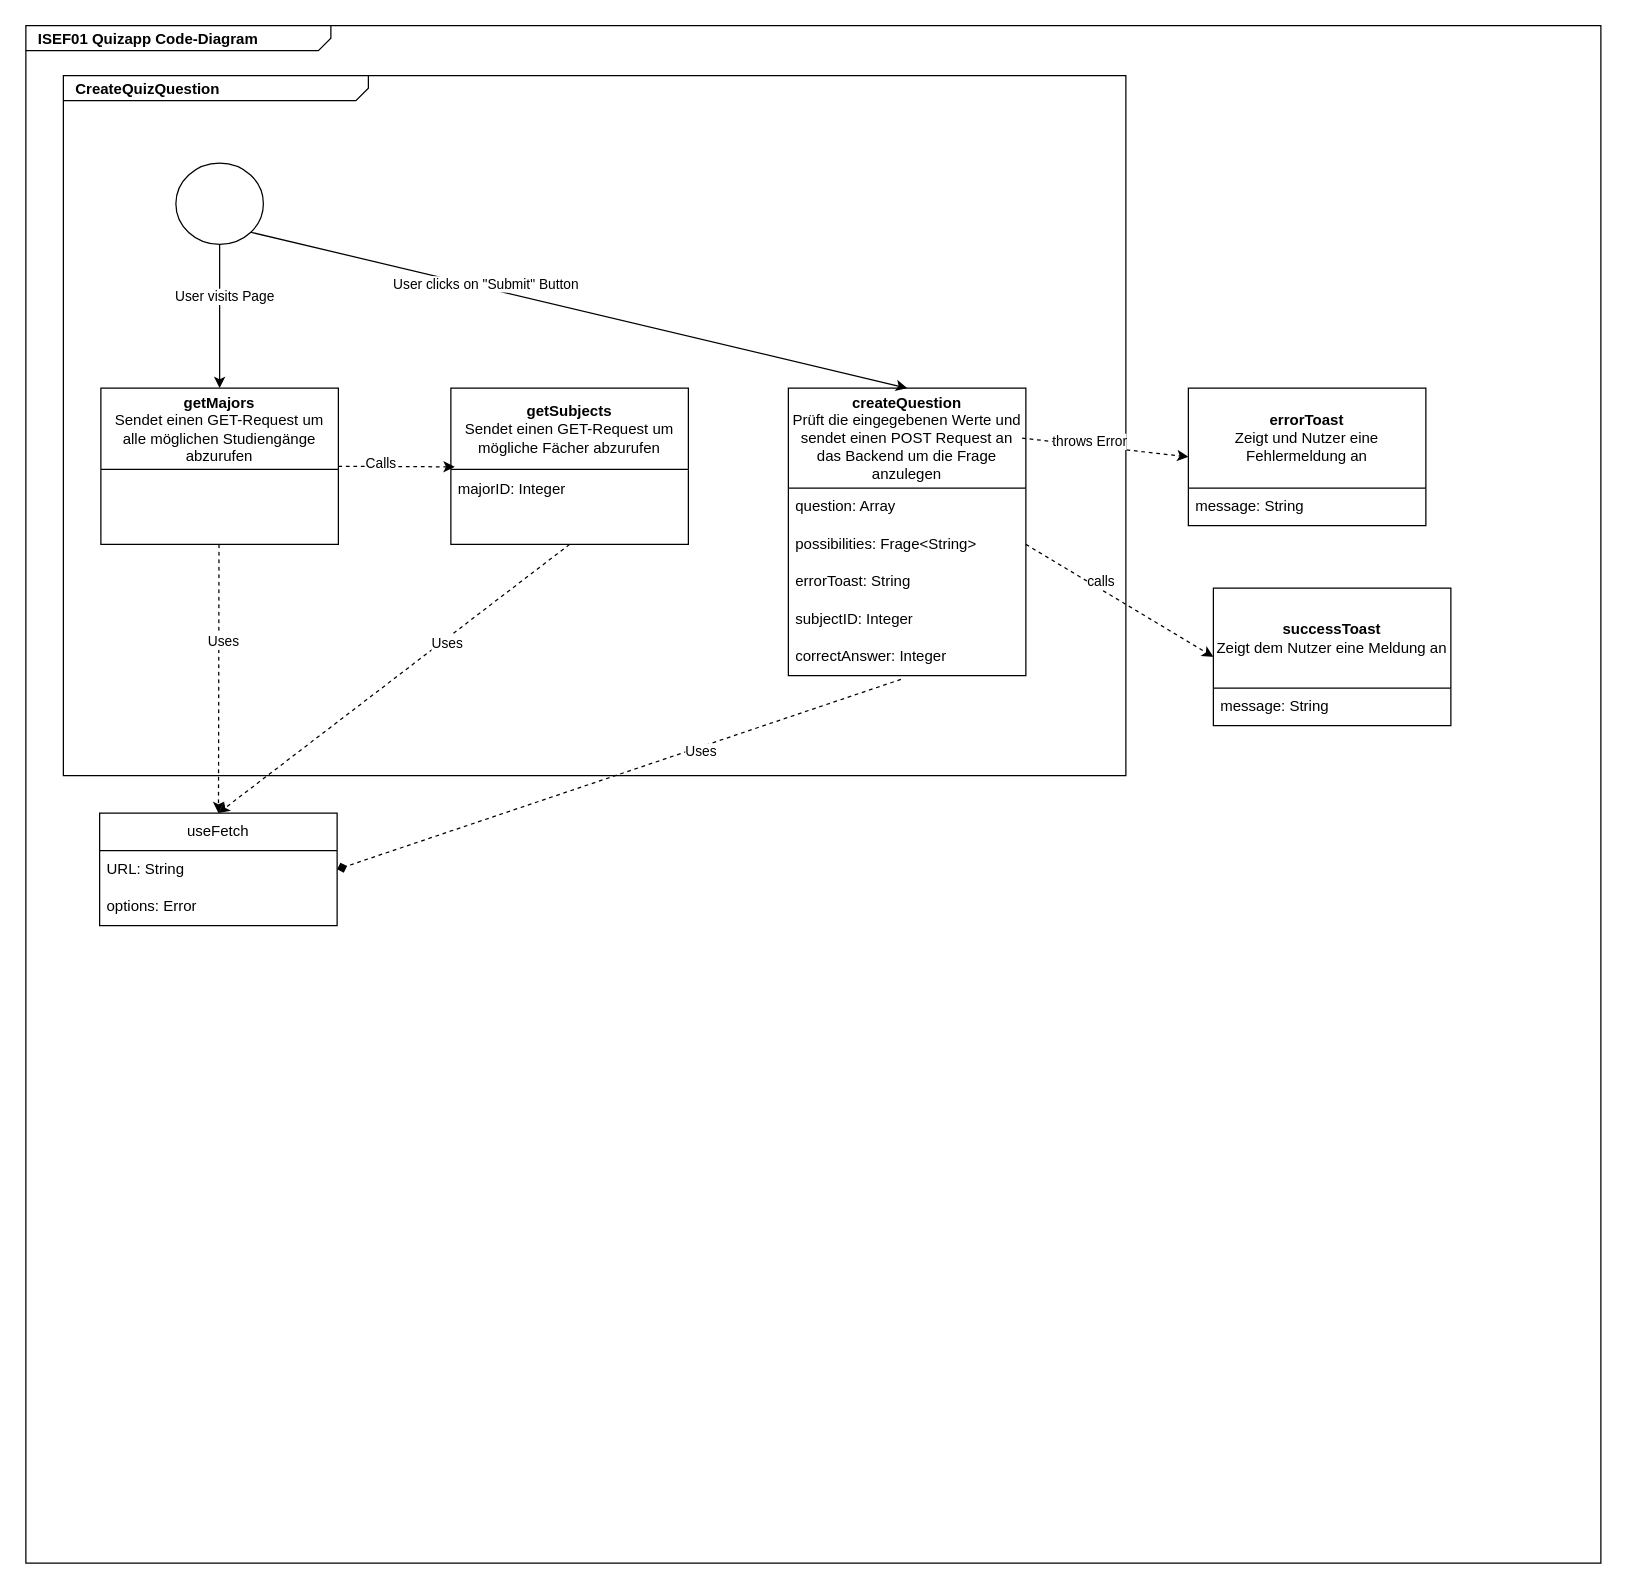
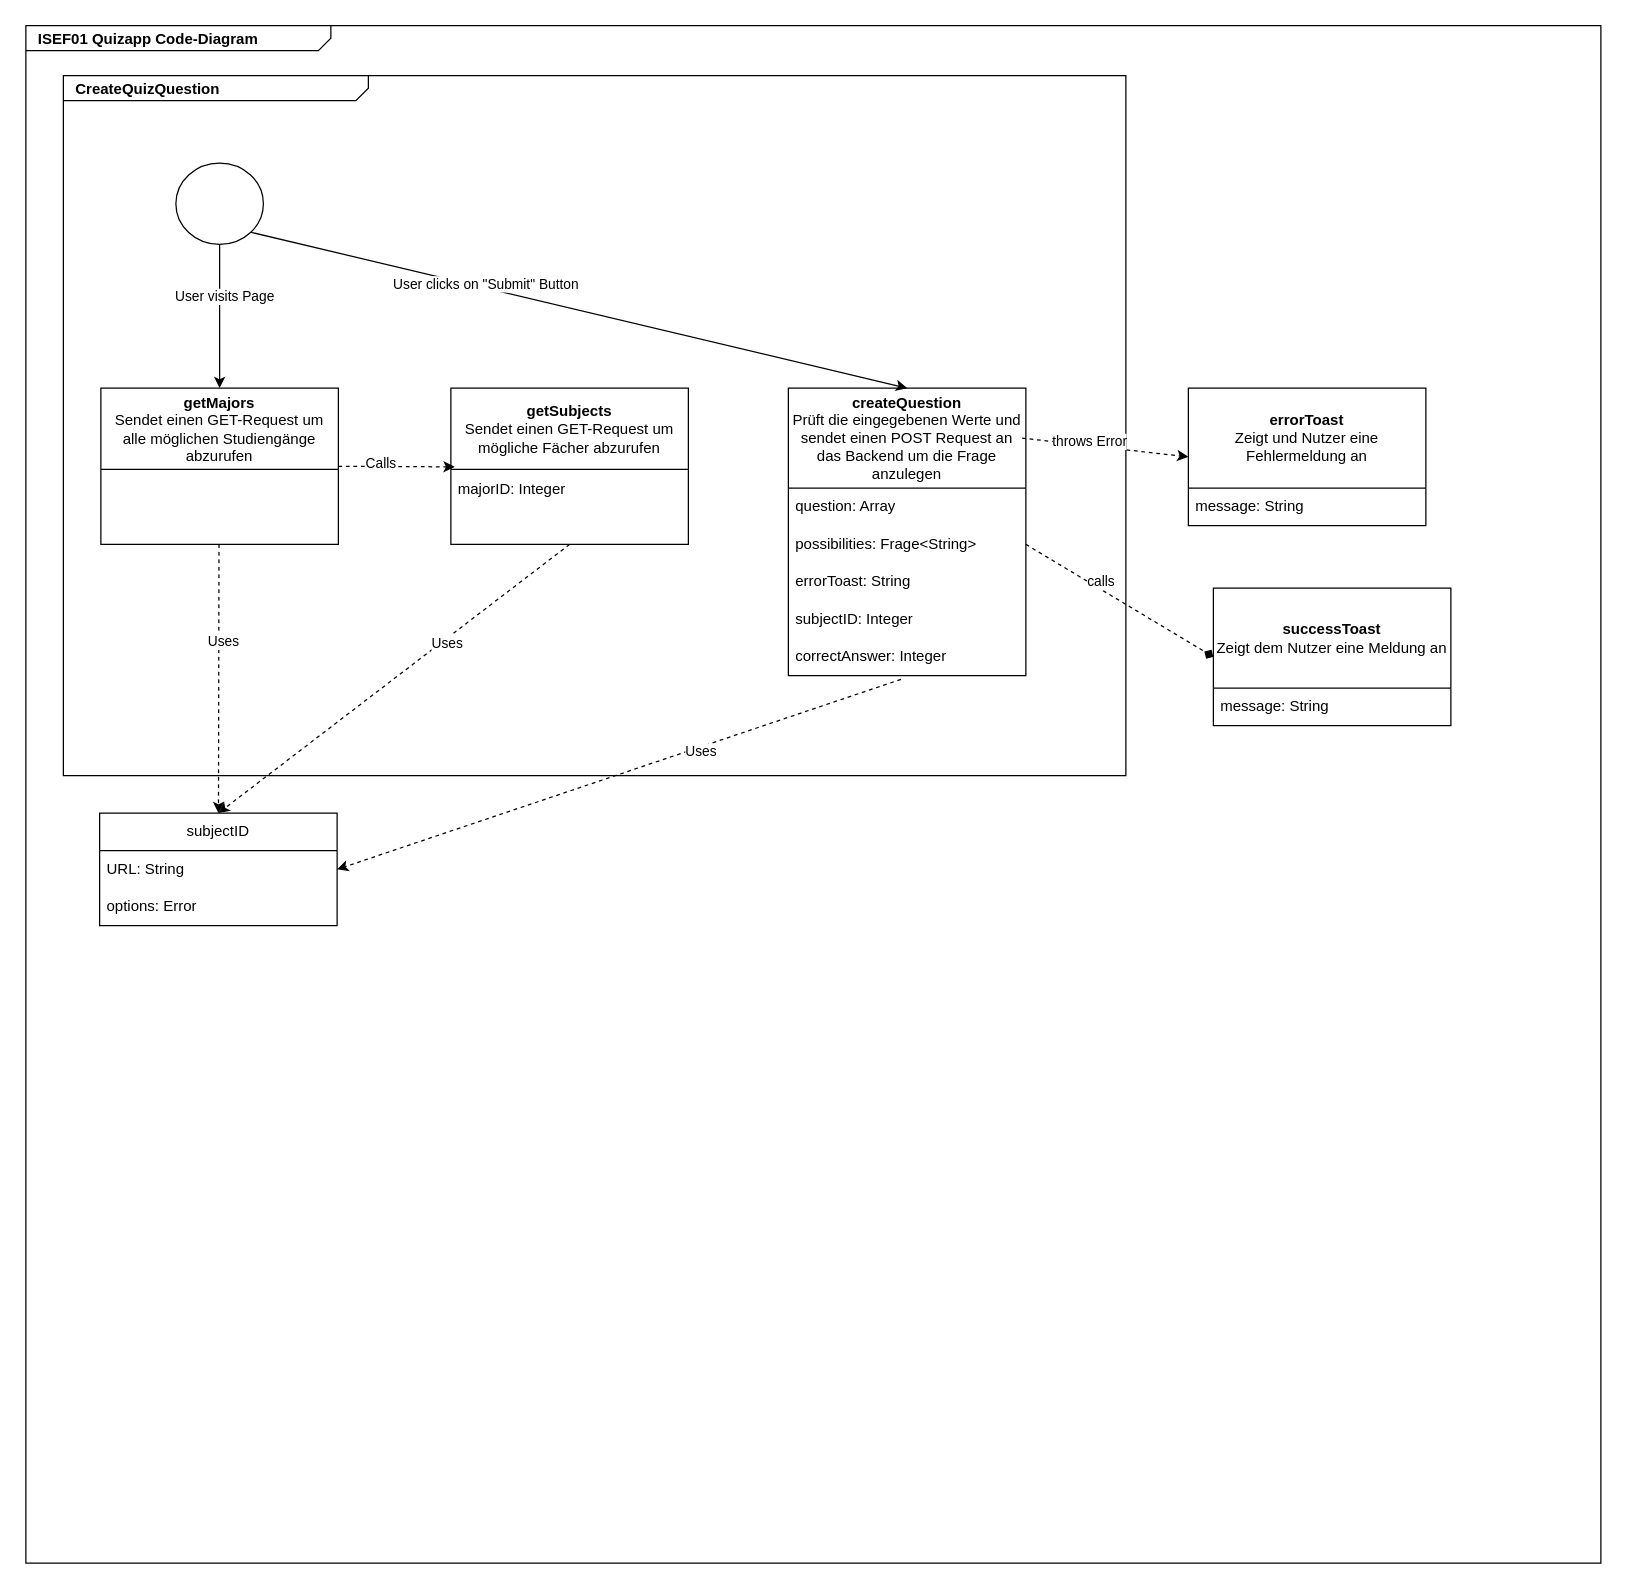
(1205, 652) -> (1204, 651)
(218, 832) -> (218, 832)
(347, 866) -> (346, 866)
